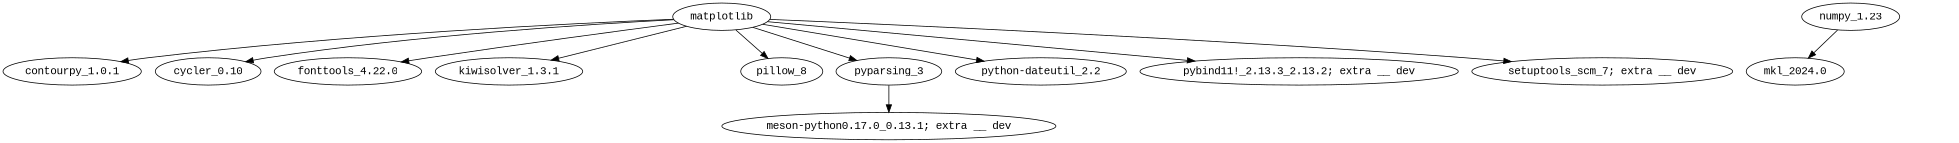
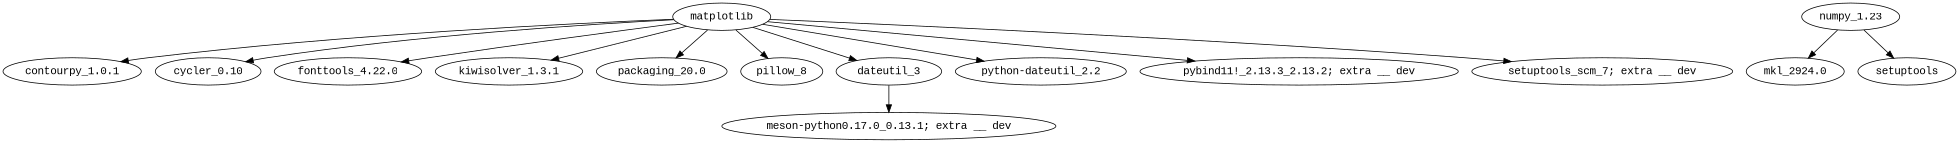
none -> (662, 71)
(889, 71) -> (889, 71)
(1795, 71) -> (1795, 71)
none -> (1907, 71)
